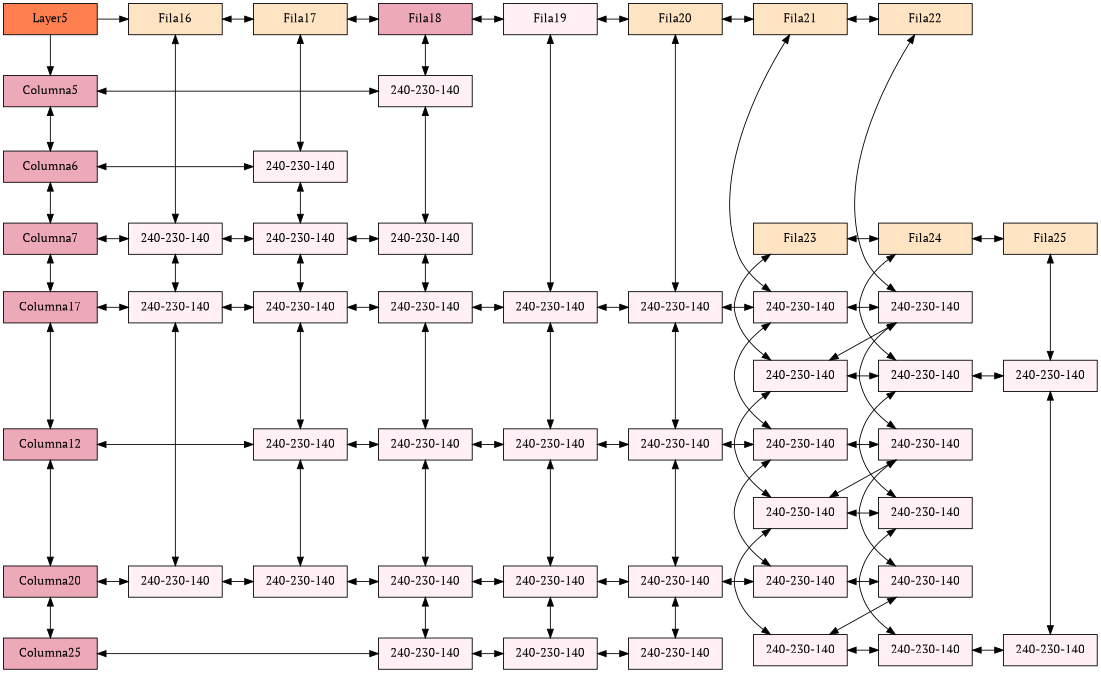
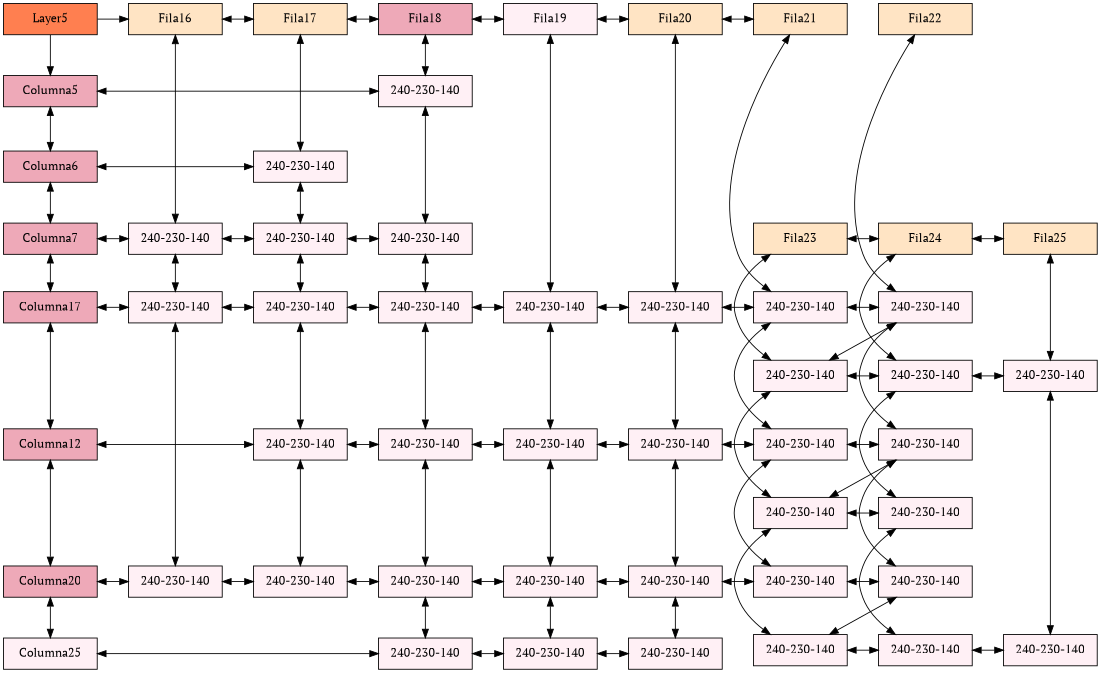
(863, 19) -> none
(50, 654) -> (50, 654)
